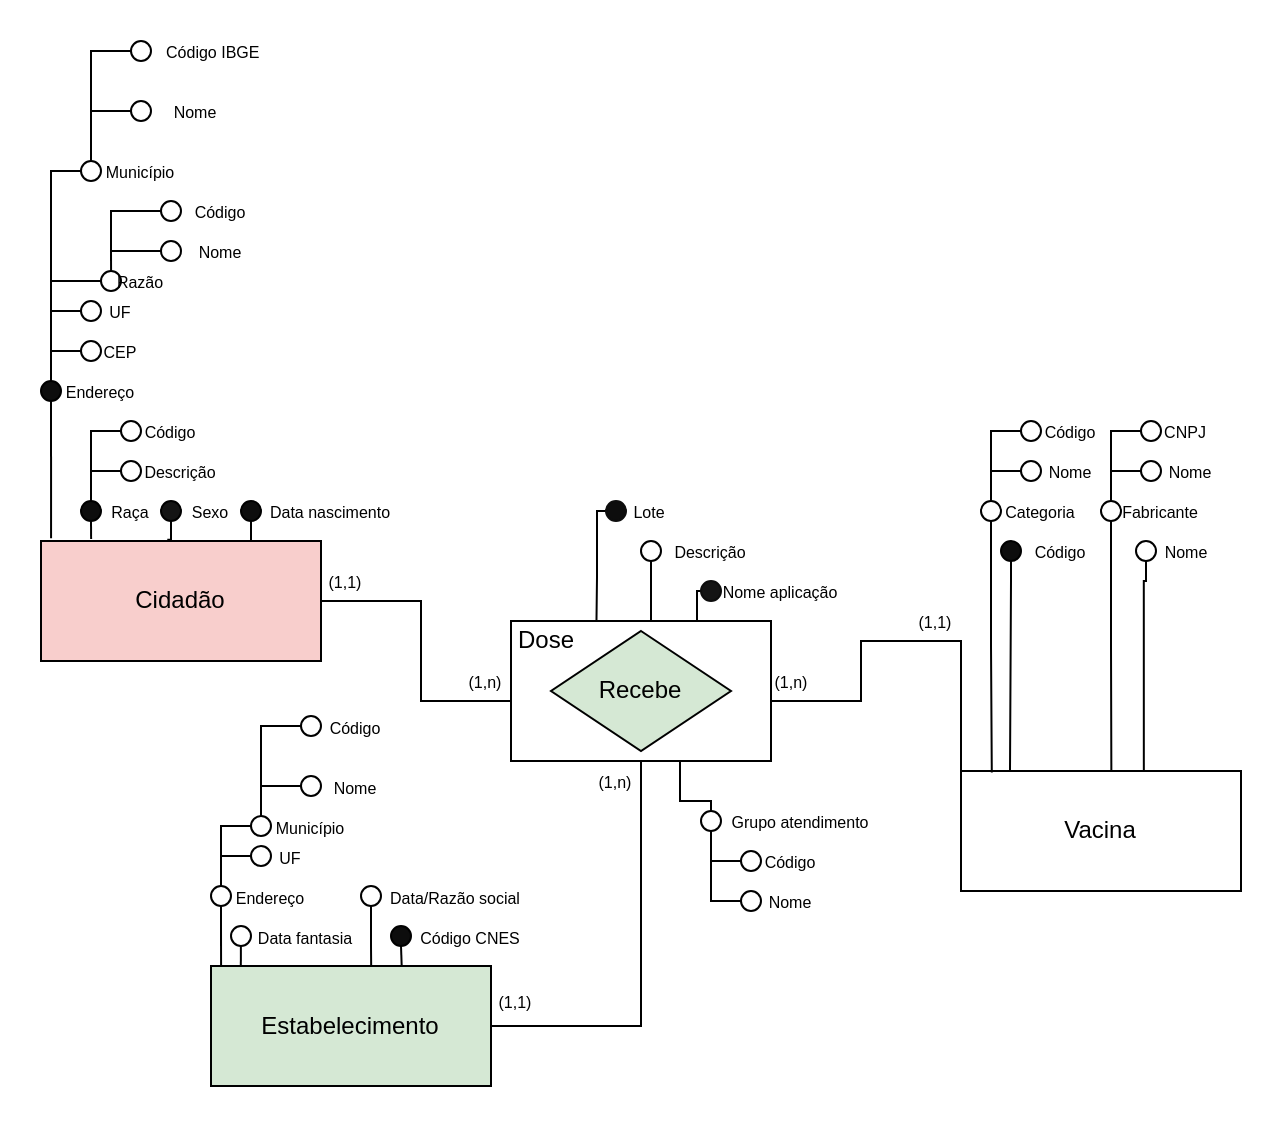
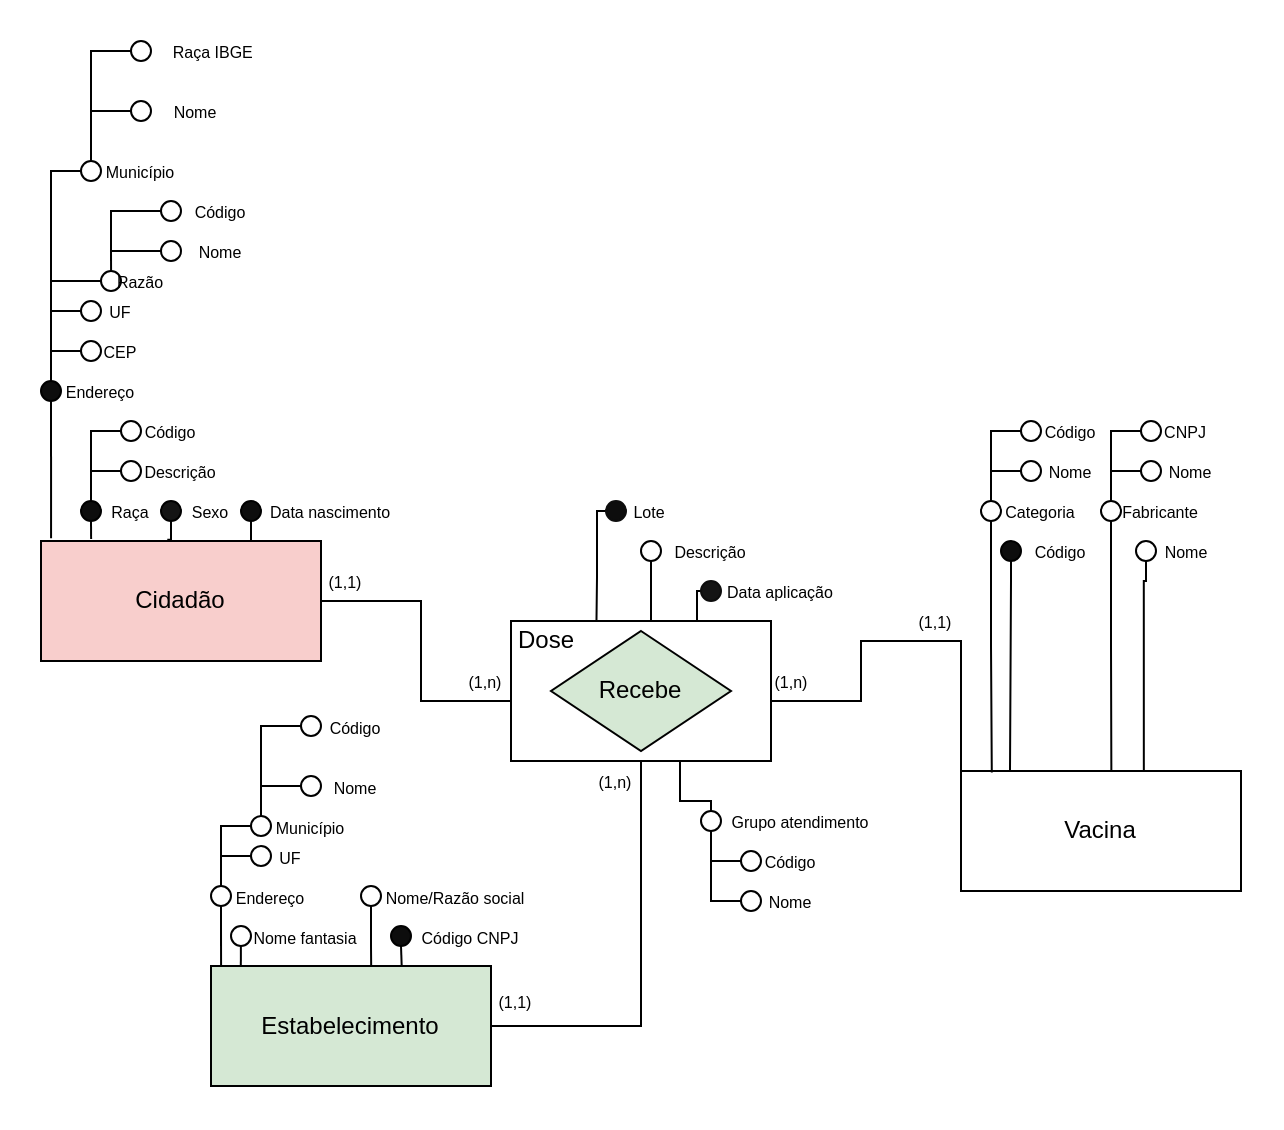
(216, 51) -> (216, 51)
(781, 591) -> (781, 591)
(456, 897) -> (456, 897)
(306, 937) -> (306, 937)
(471, 937) -> (471, 937)
